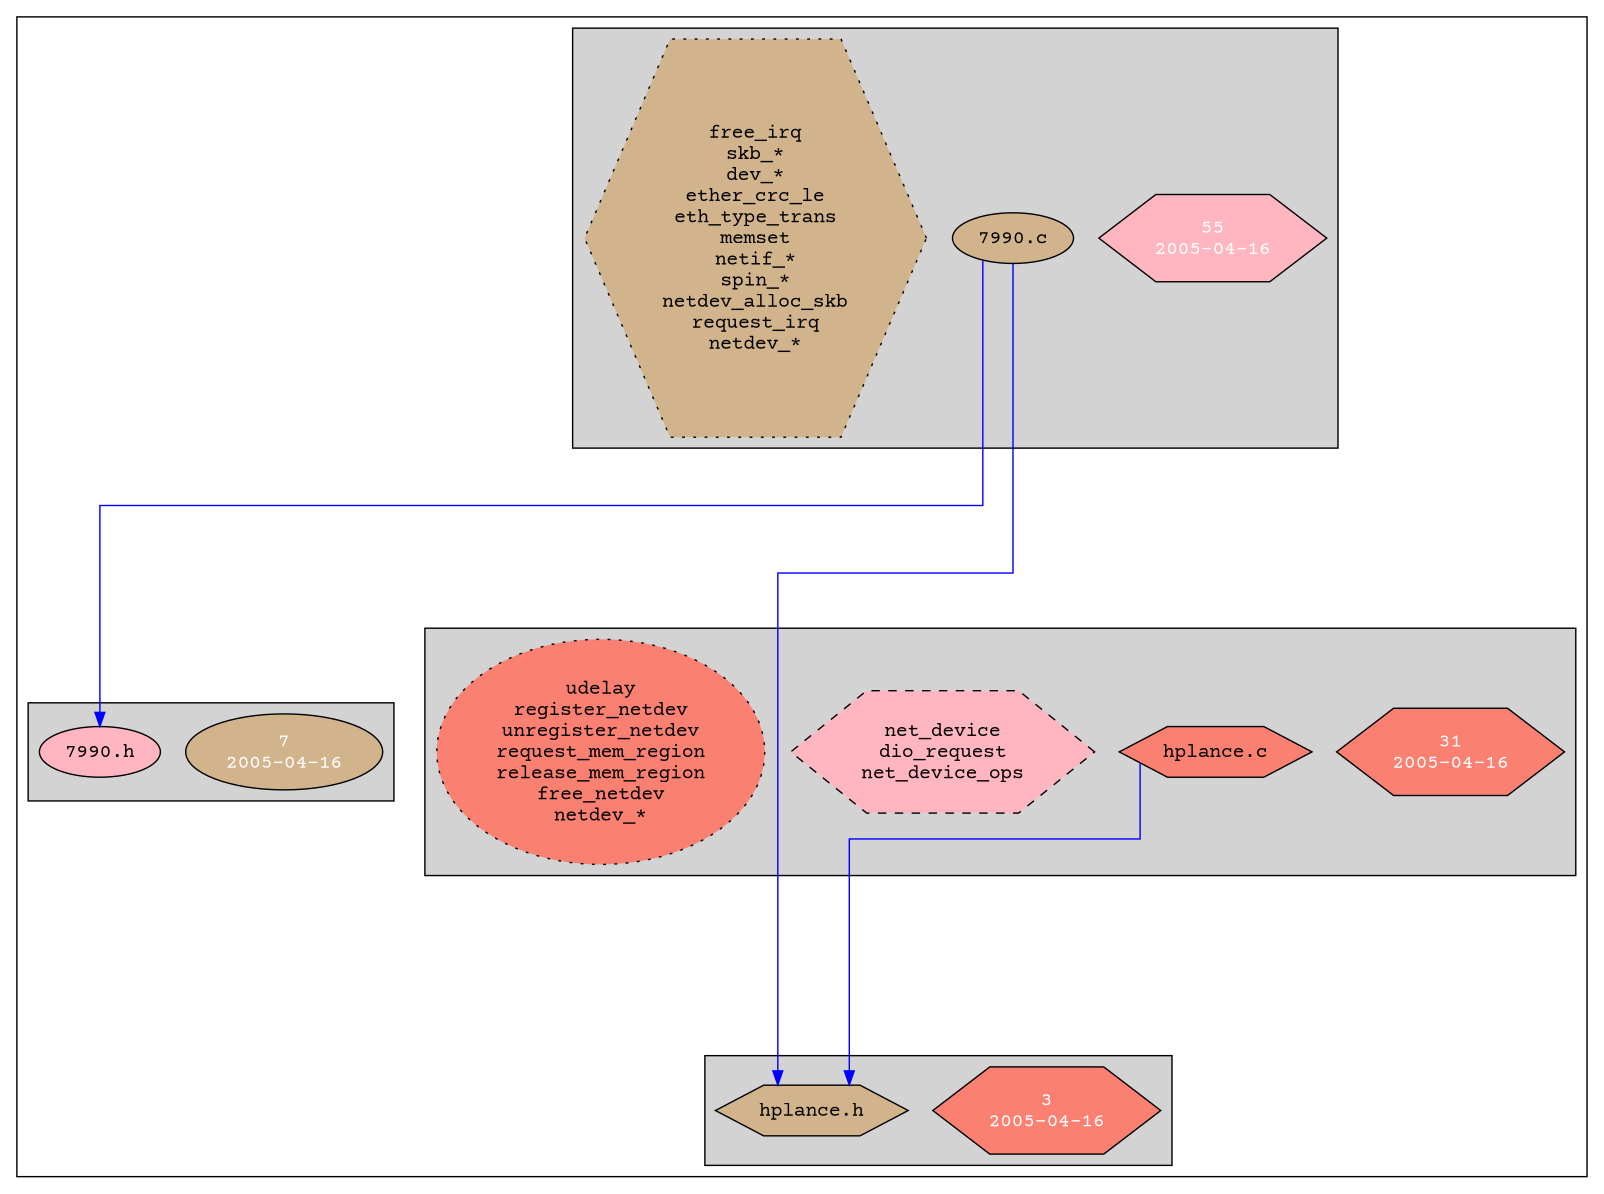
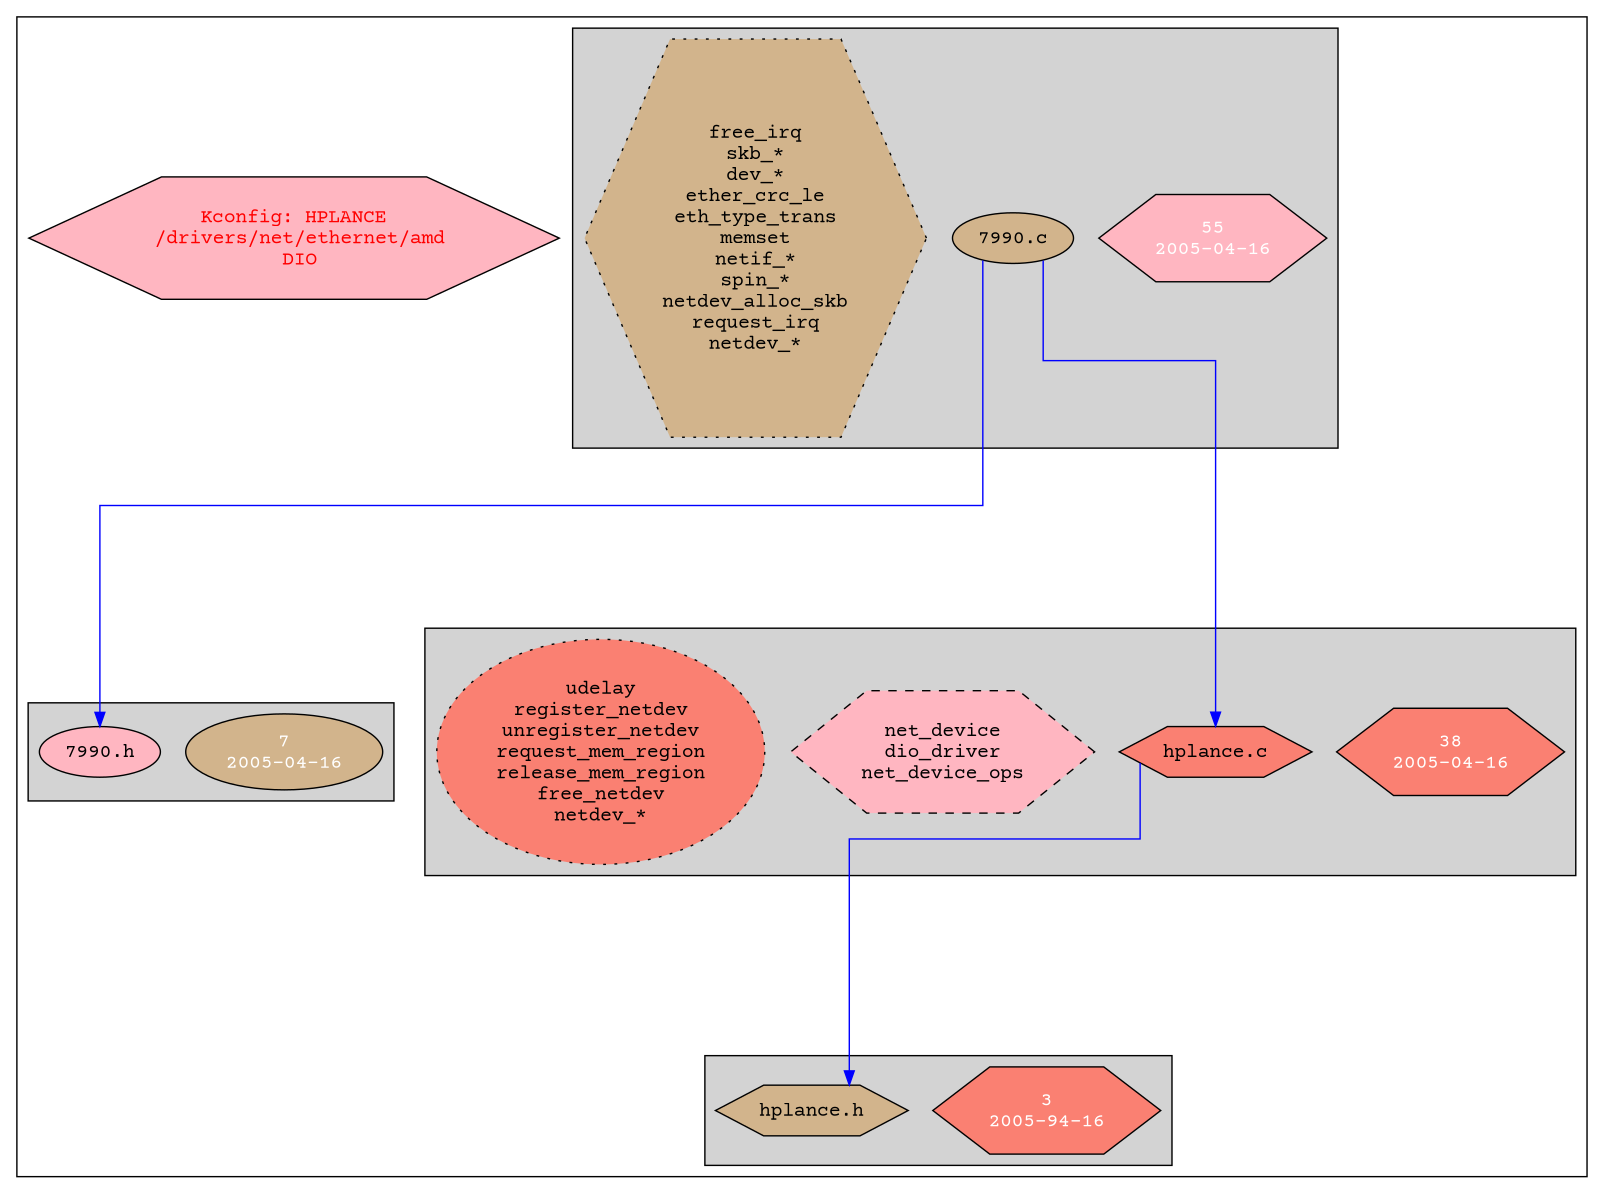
none -> (294, 238)
(801, 573) -> (1216, 400)
(943, 752) -> (943, 752)
(1451, 752) -> (1451, 752)
(1047, 1111) -> (1047, 1111)
